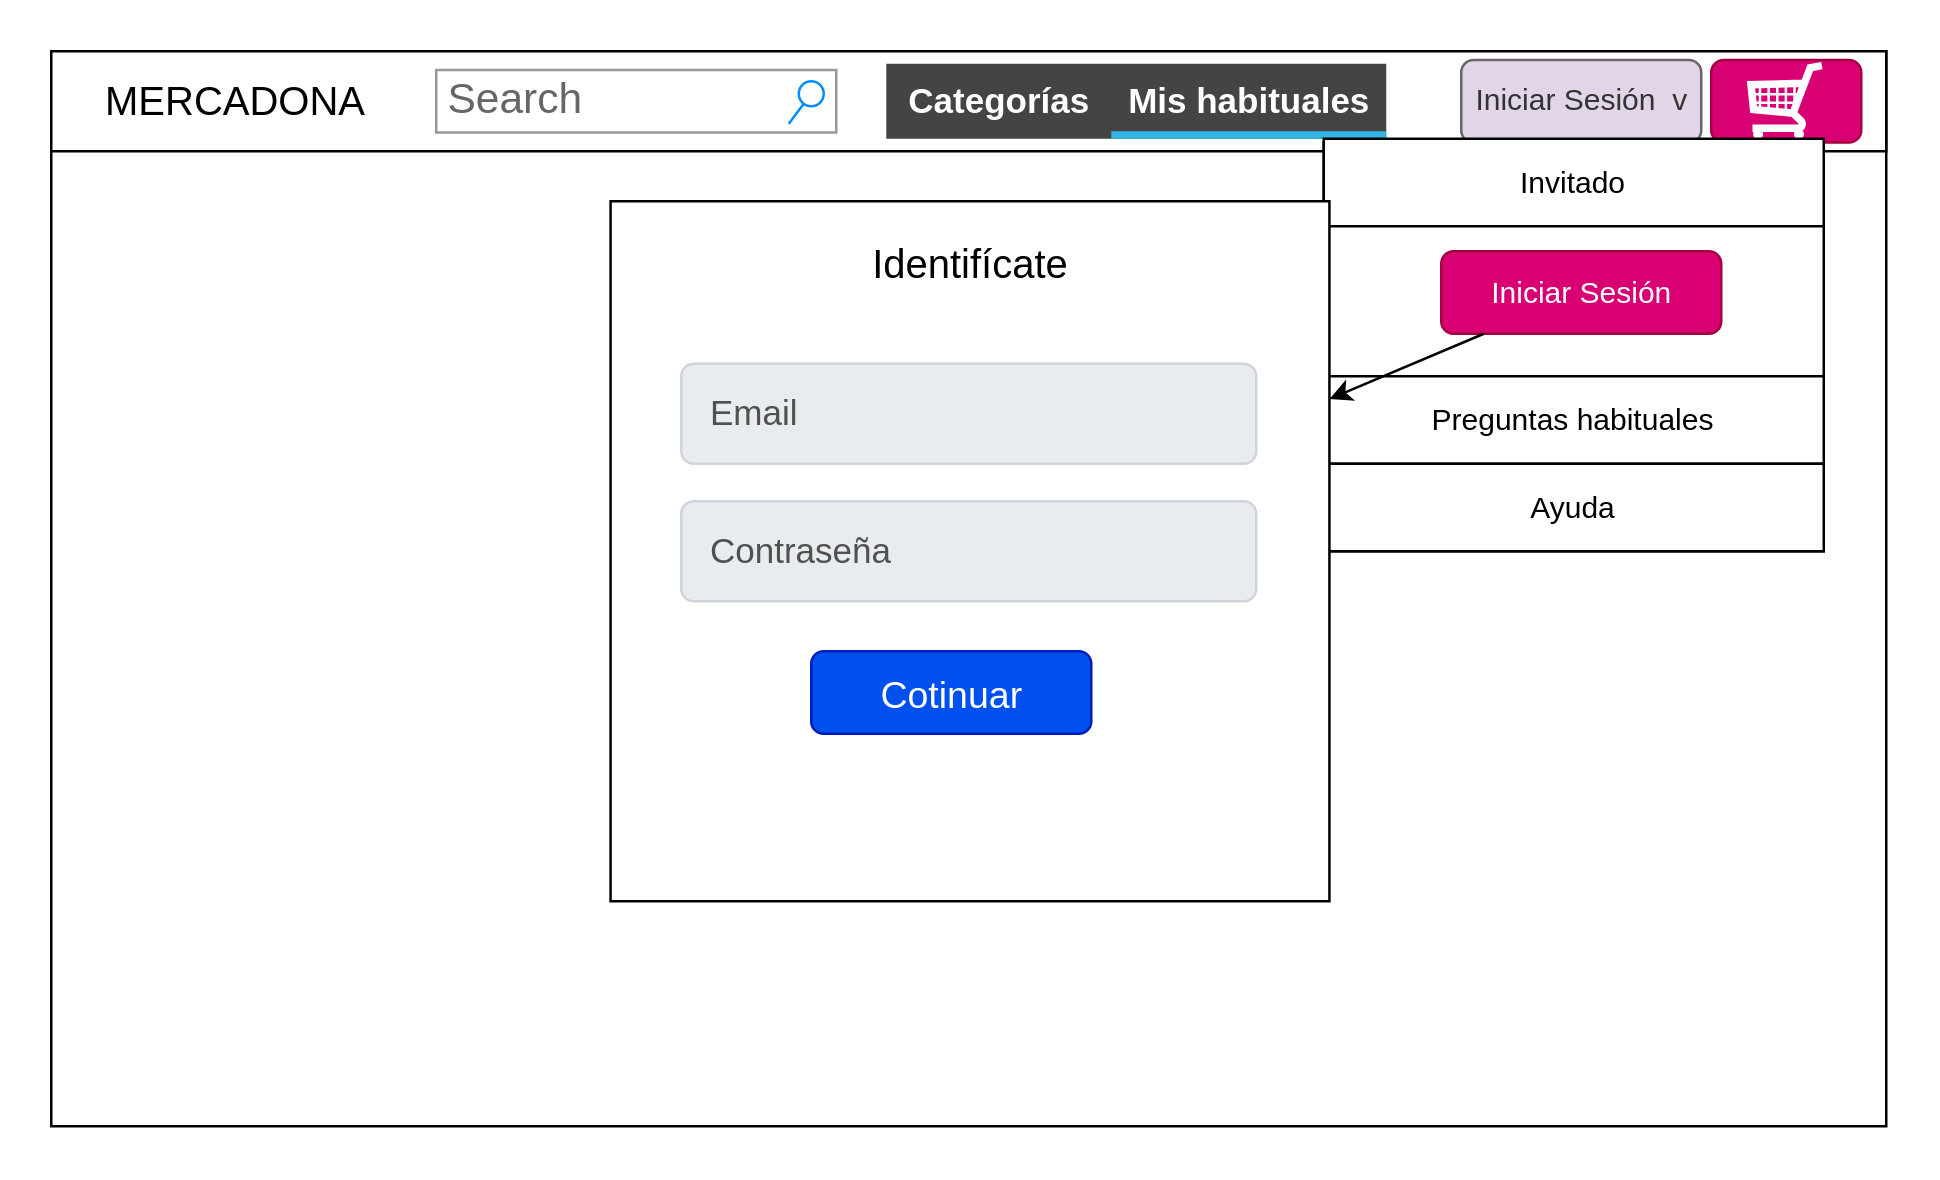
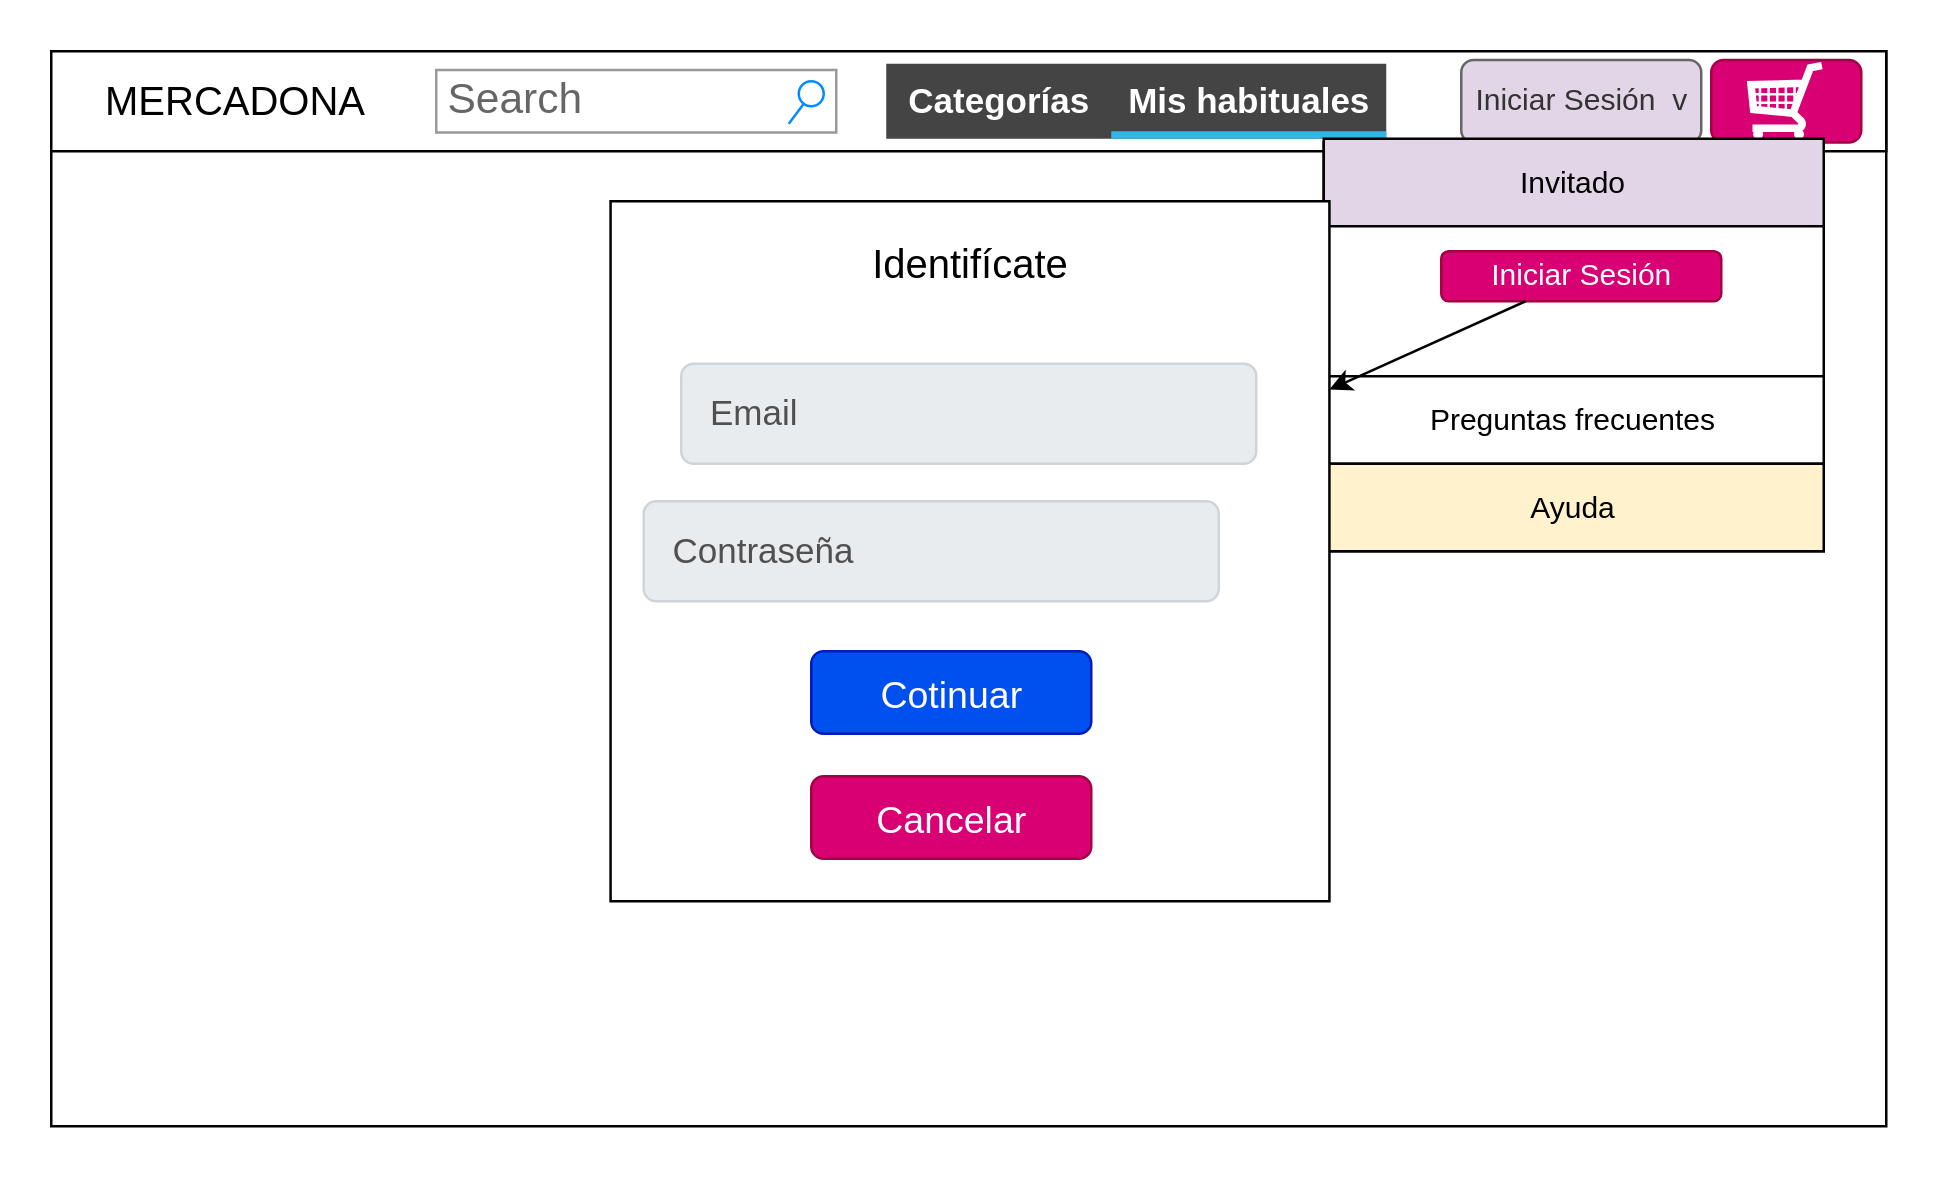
(1574, 183) -> (1574, 183)
(1581, 293) -> (1581, 276)
(1574, 421) -> (1574, 421)
(1574, 508) -> (1574, 508)
(969, 551) -> (931, 551)
none -> (951, 818)
